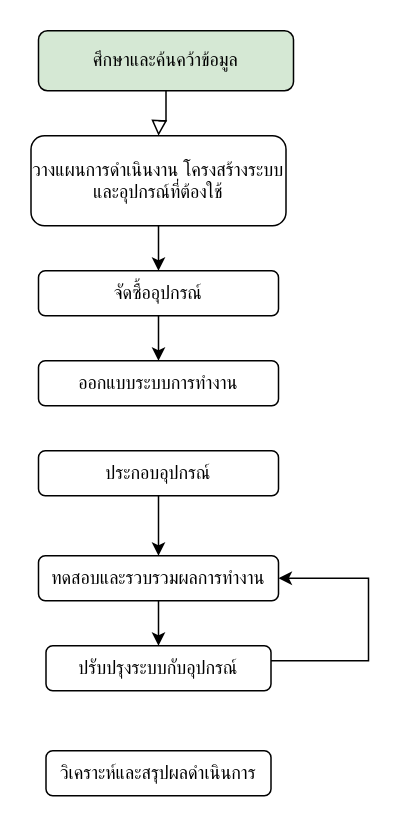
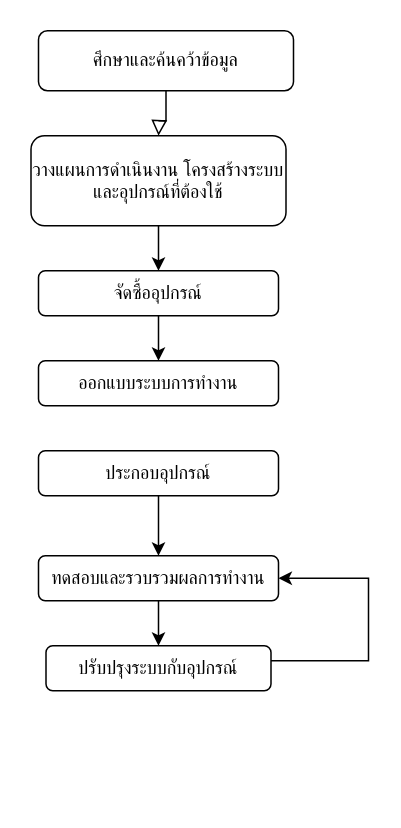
(166, 61) -> (166, 61)
(158, 773) -> none
